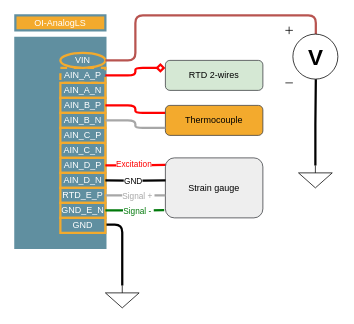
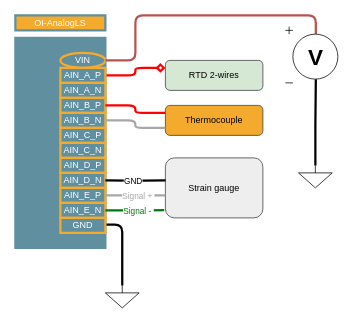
(83, 75) -> (83, 75)
(135, 165) -> none
(83, 195) -> (83, 195)
(83, 210) -> (83, 210)
